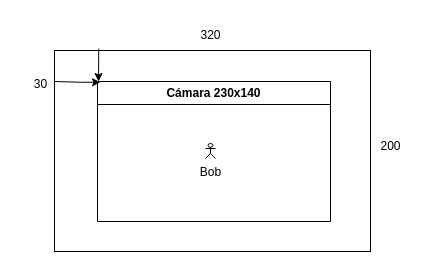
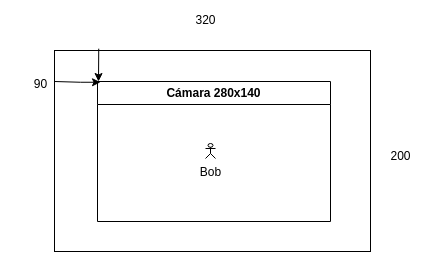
(211, 36) -> (206, 21)
(41, 85) -> (41, 85)
(214, 94) -> (214, 94)
(391, 147) -> (401, 157)
